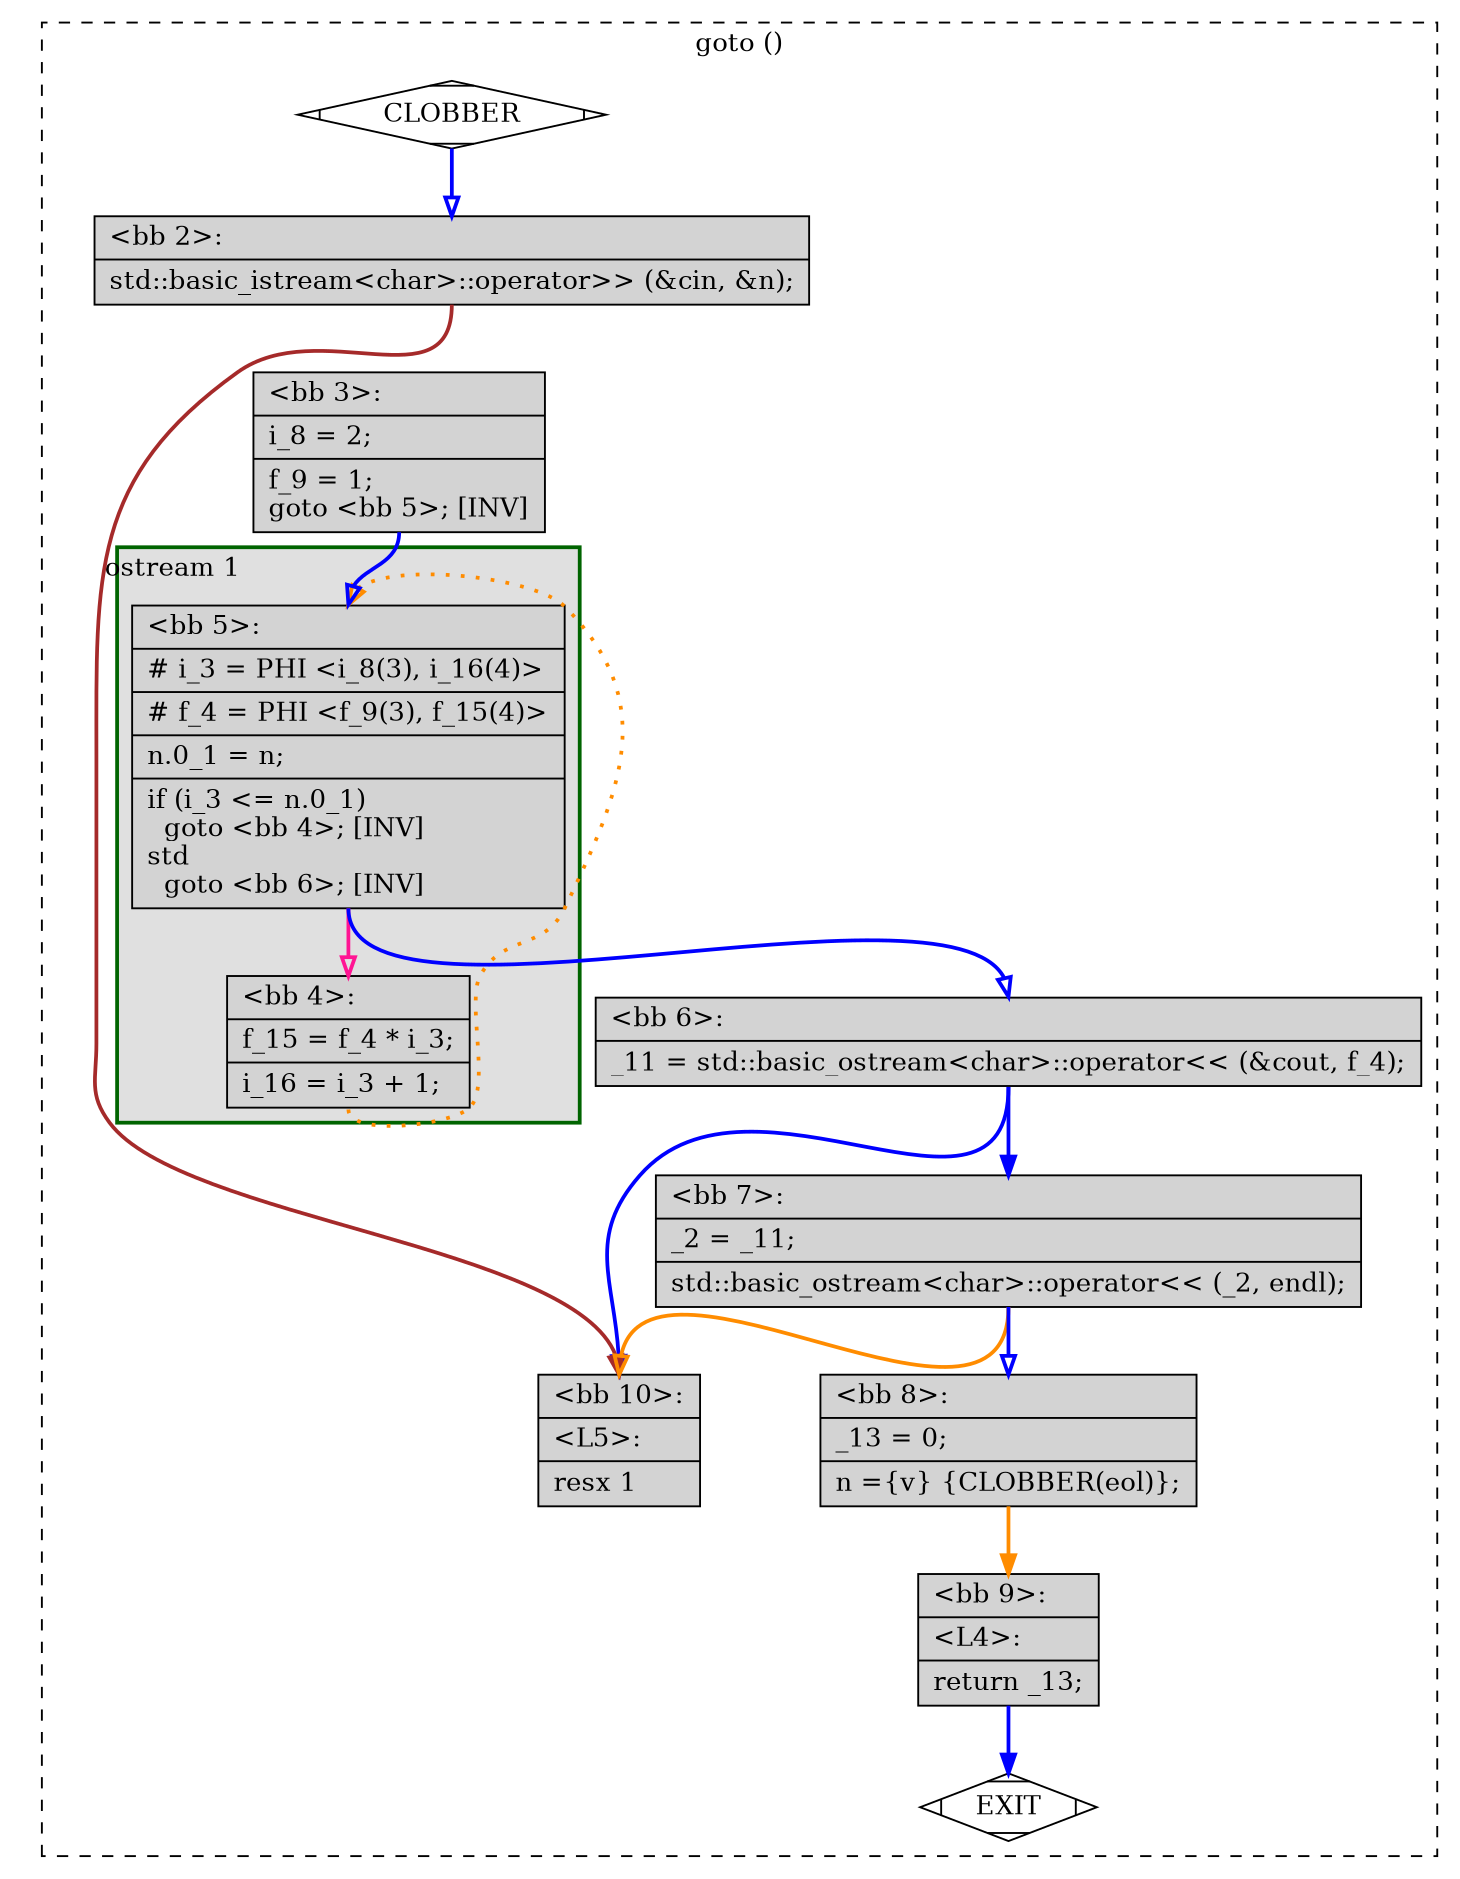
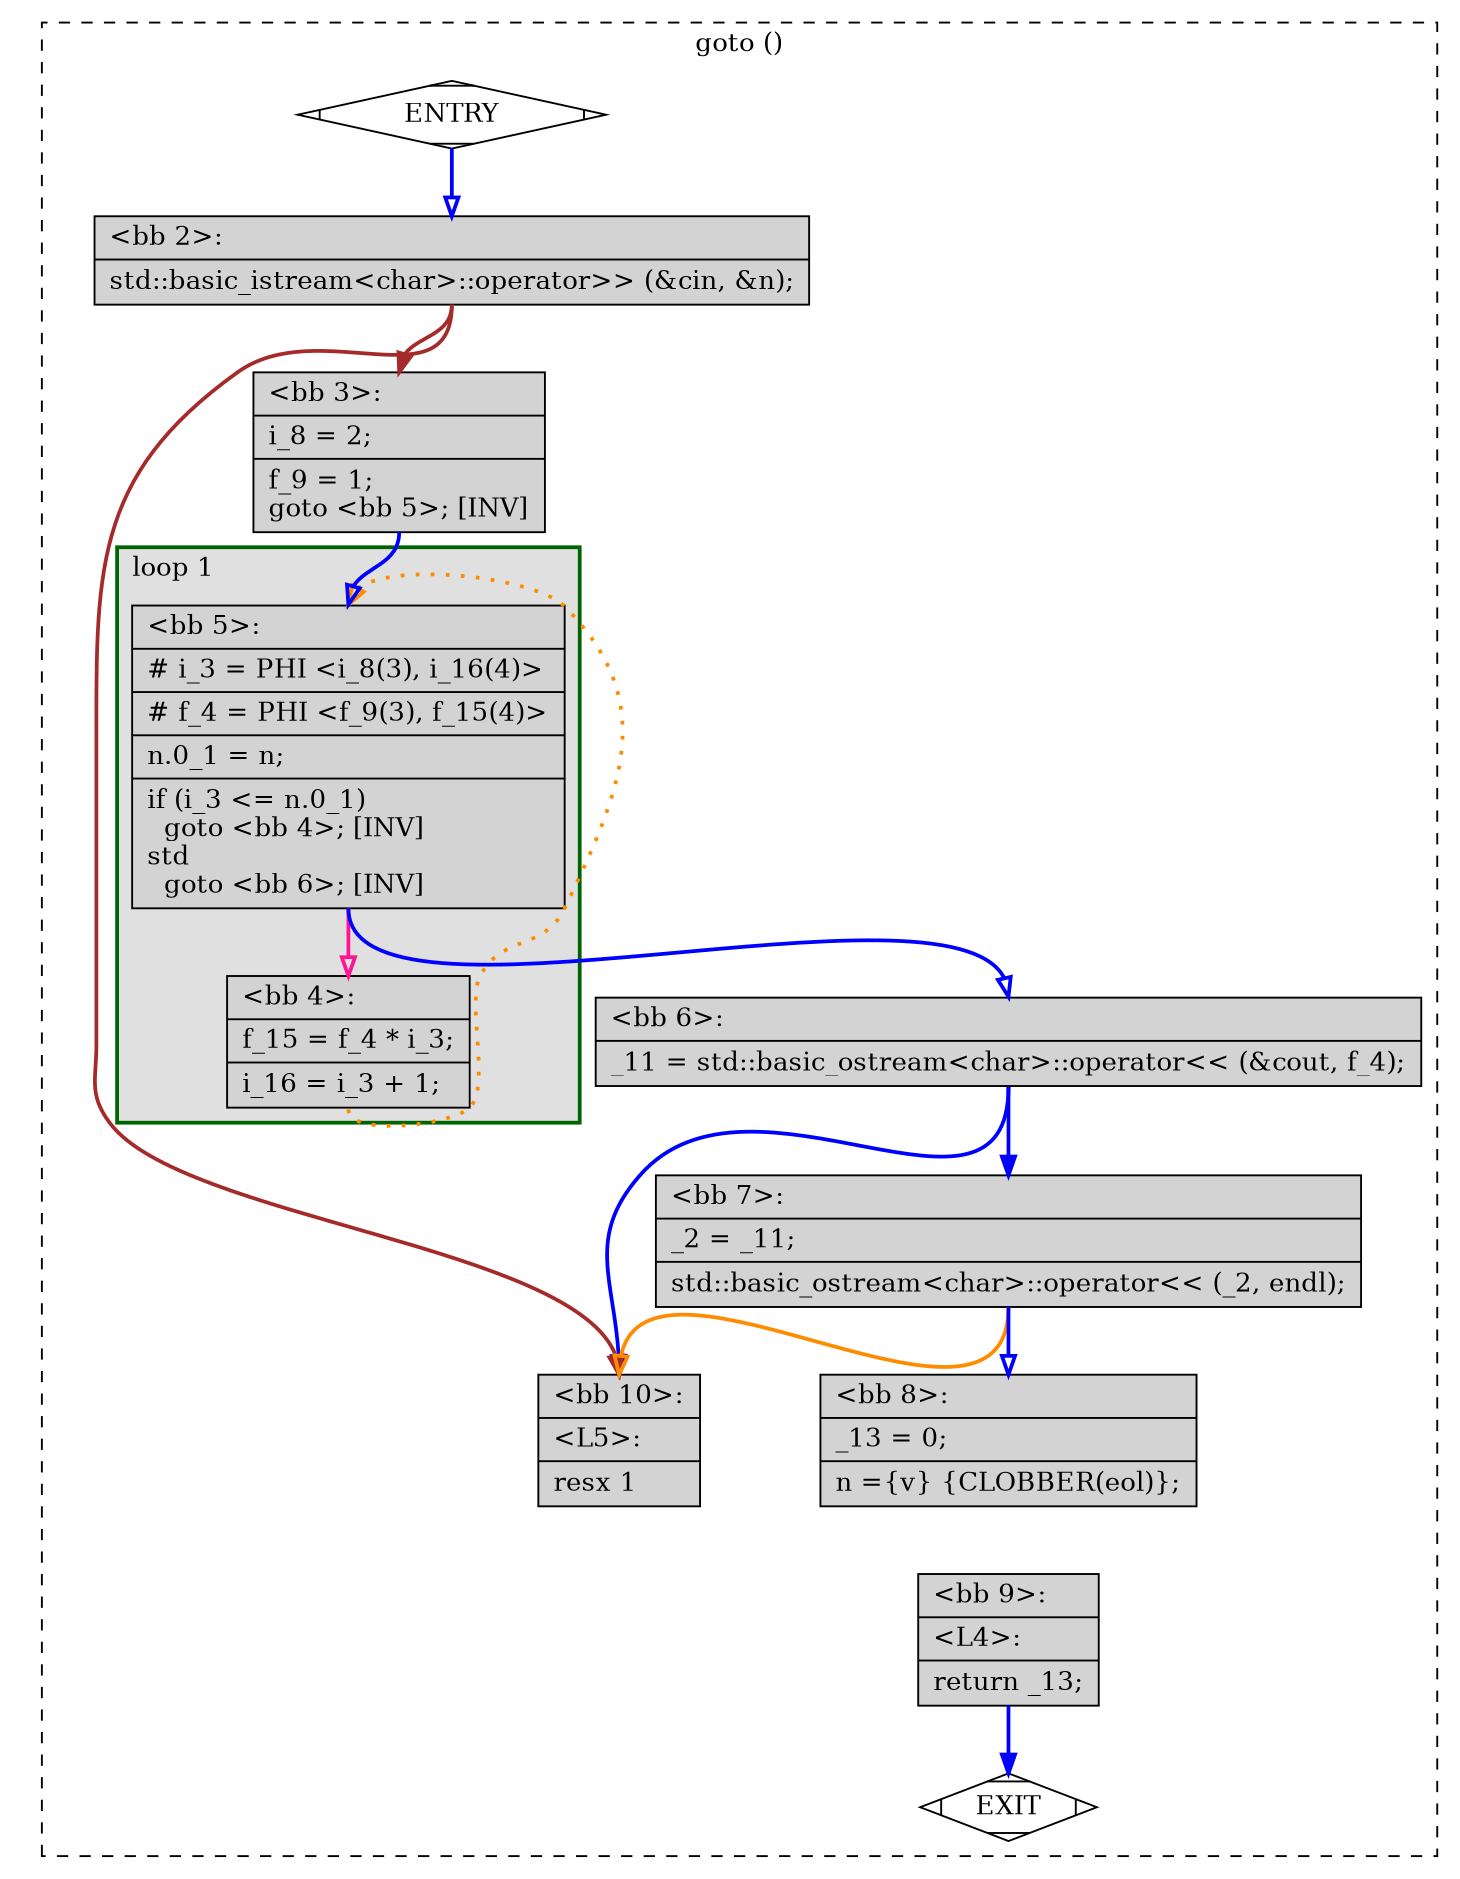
(452, 115) -> (452, 115)
none -> (434, 334)
(174, 569) -> (174, 569)
(1008, 1531) -> none
